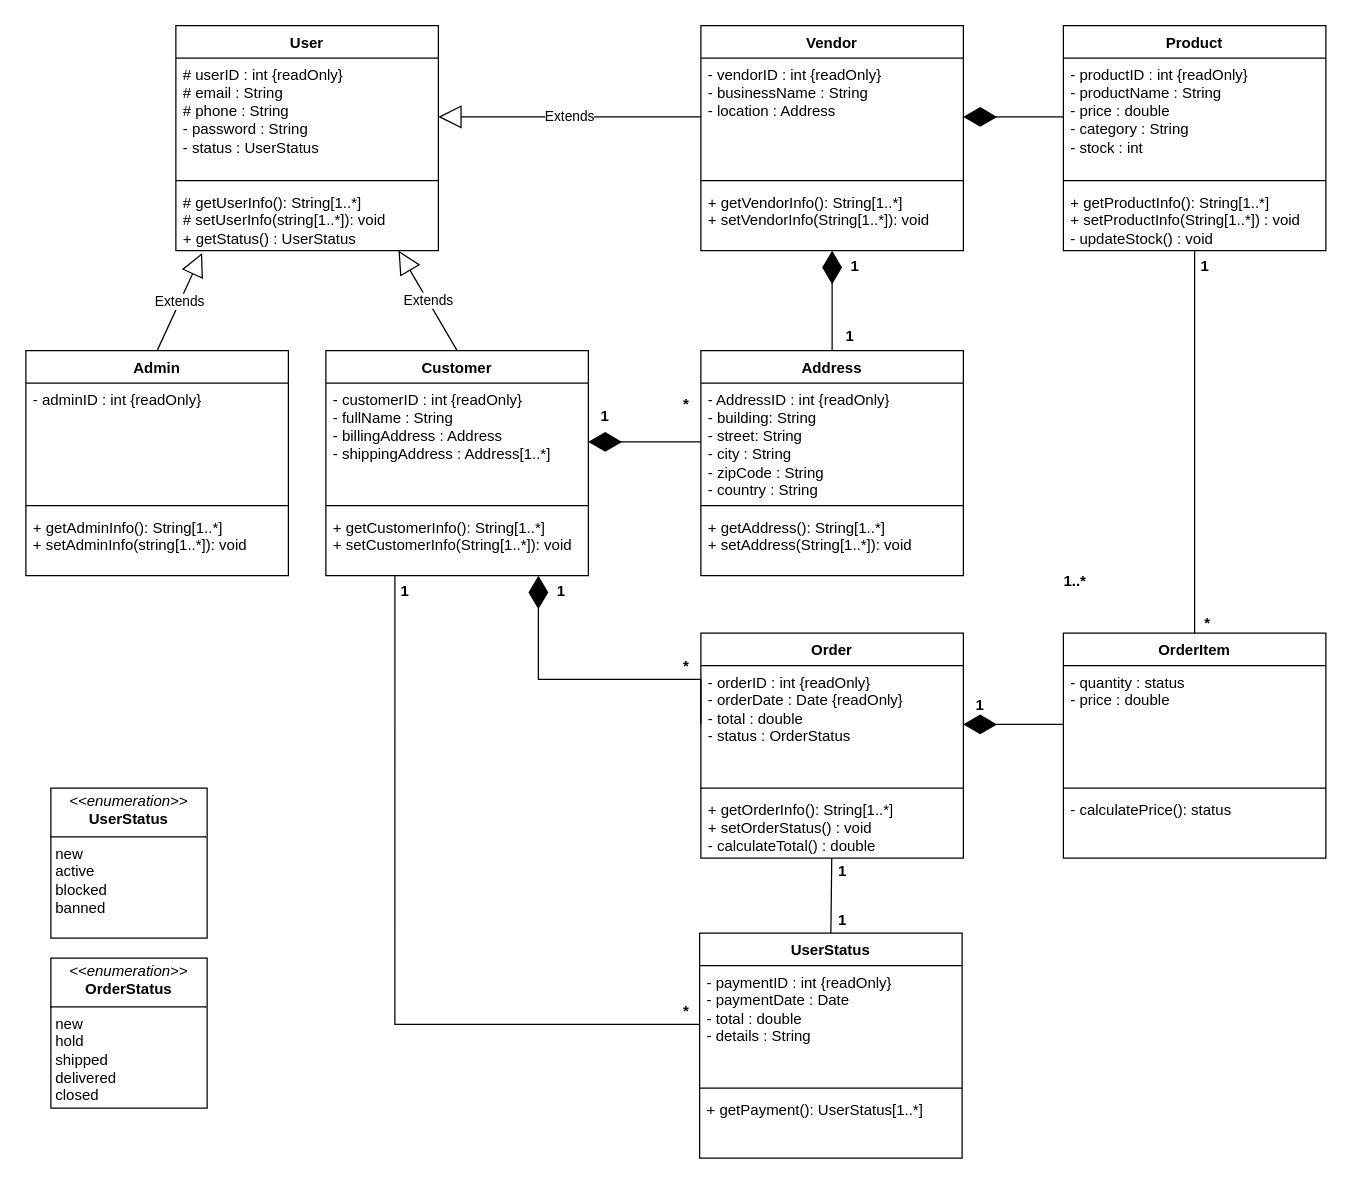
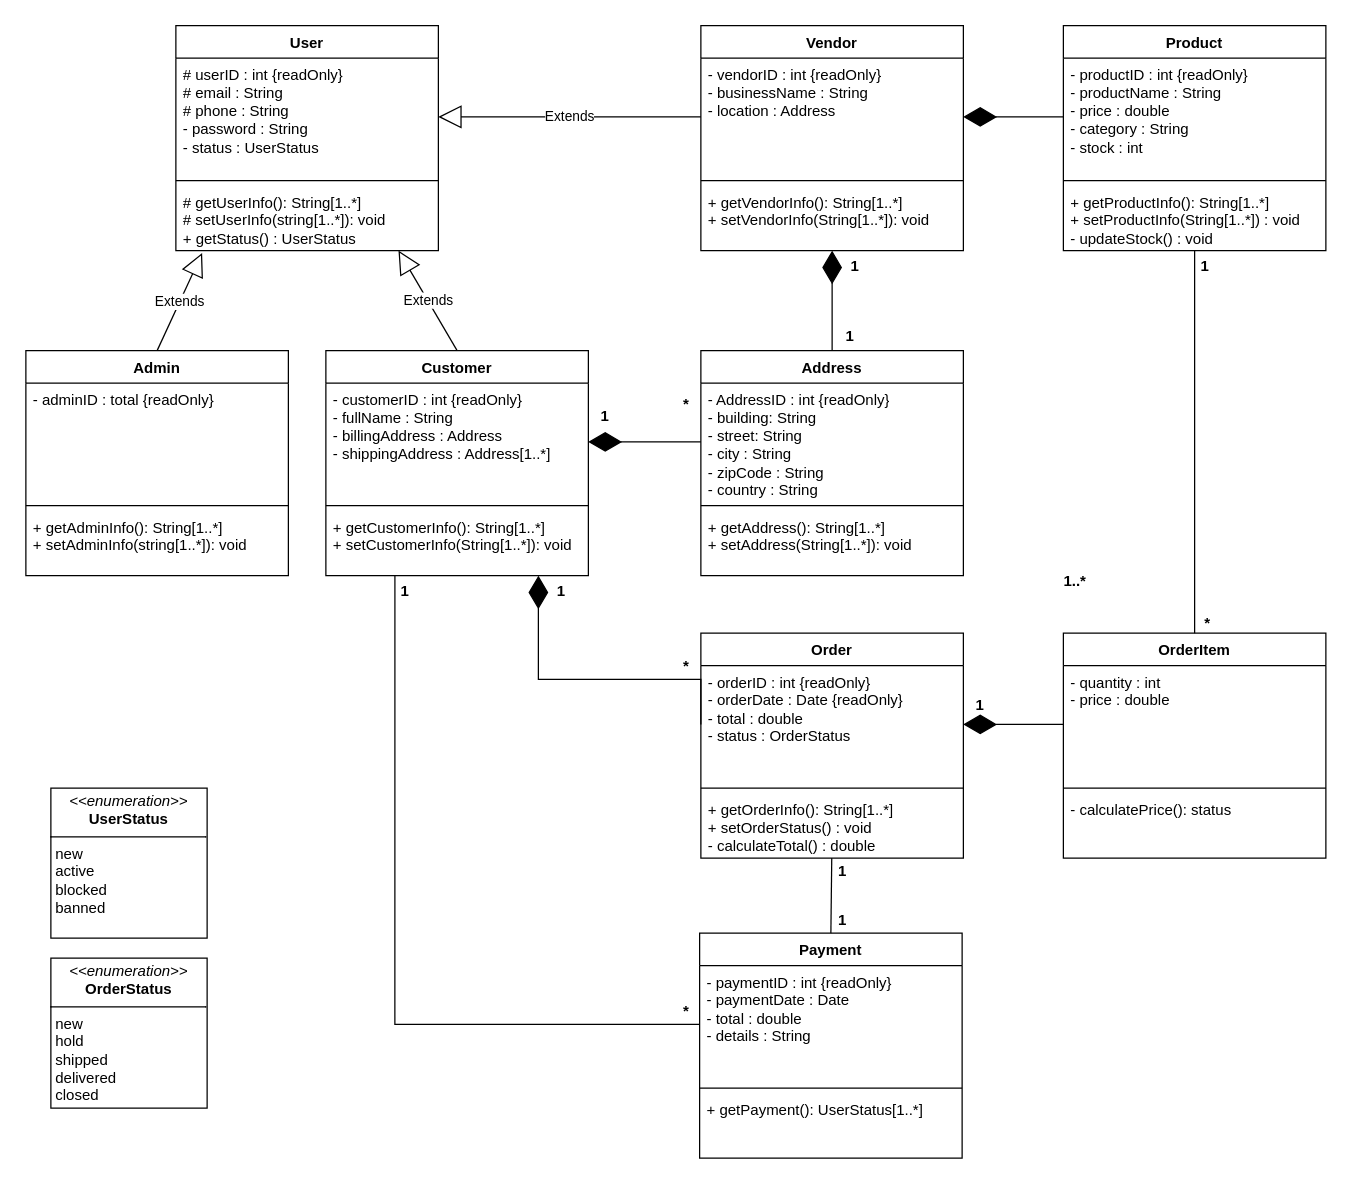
(127, 401) -> (135, 401)
(1141, 692) -> (1126, 692)
(831, 951) -> (831, 951)
